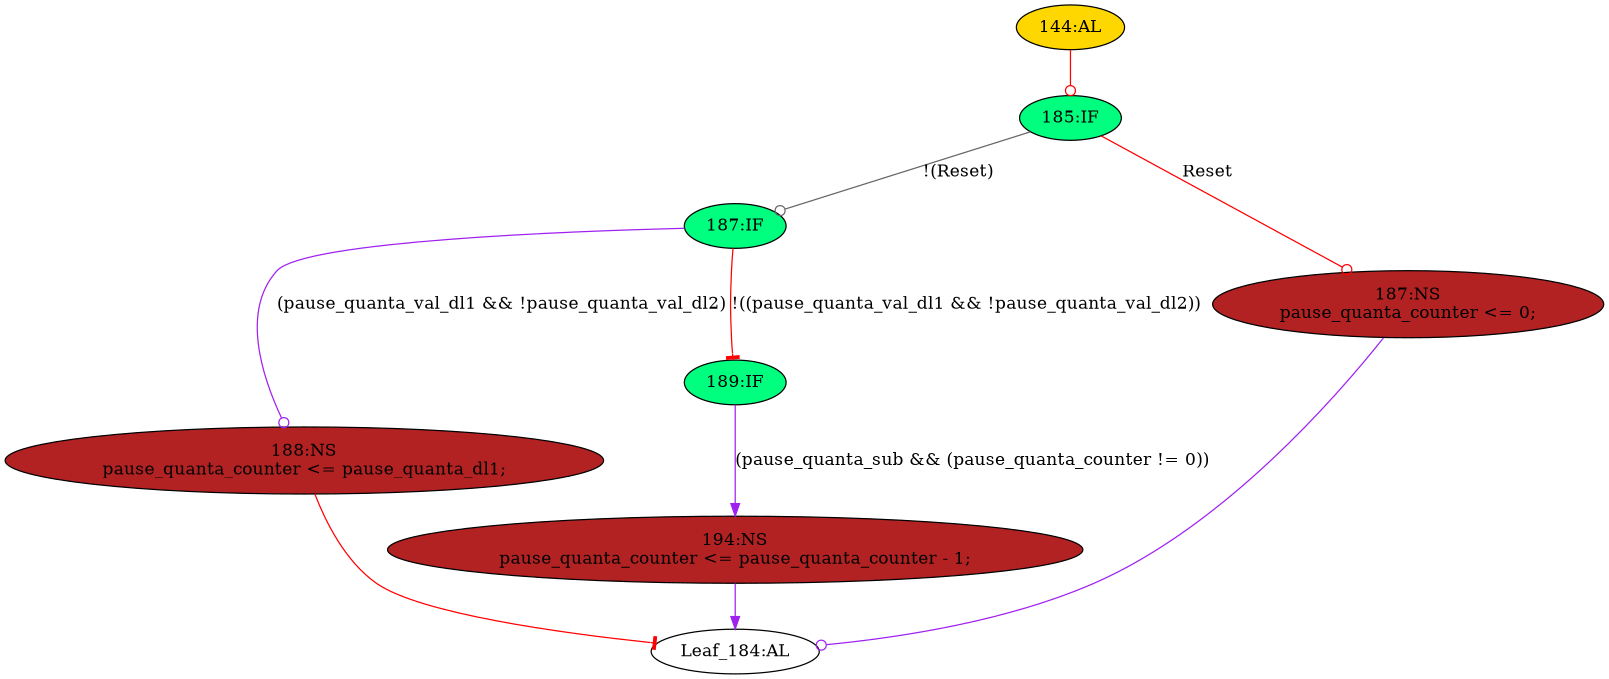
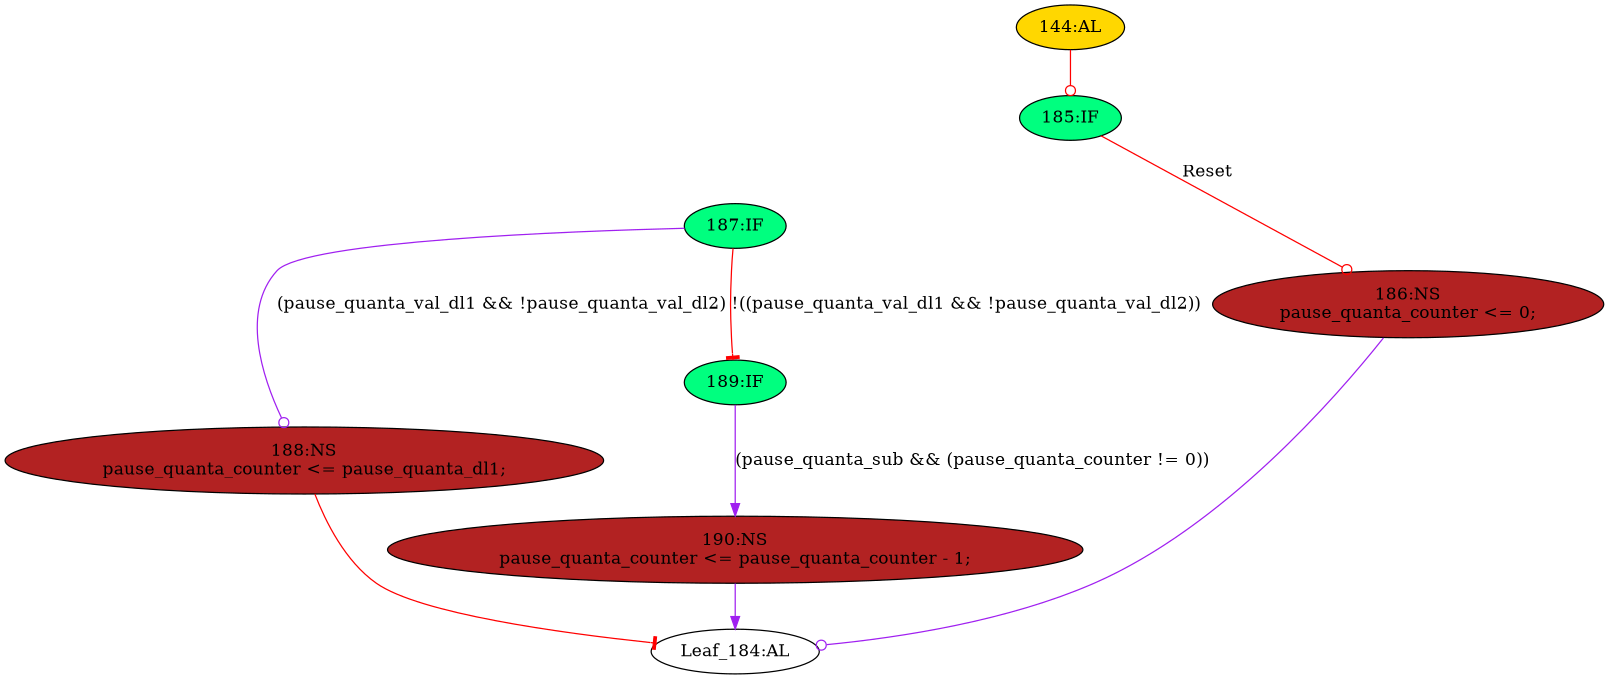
(908, 170) -> none
(1408, 304) -> (1408, 304)
(735, 550) -> (735, 550)
